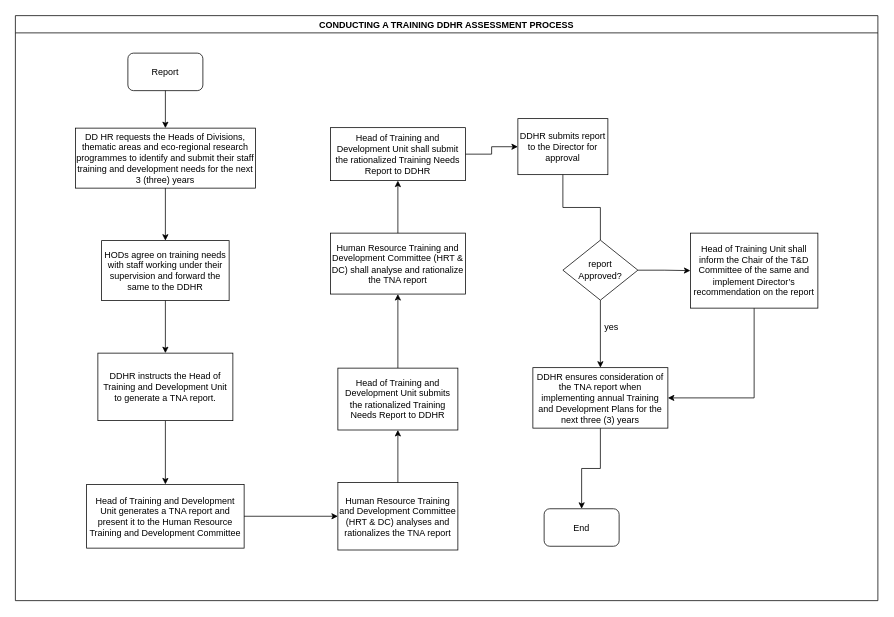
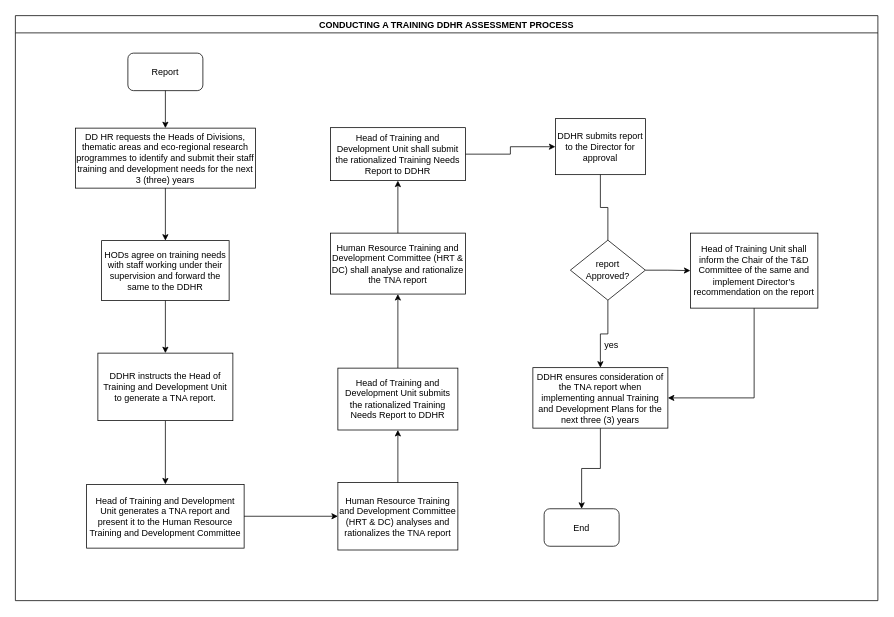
(563, 146) -> (600, 146)
(600, 270) -> (608, 270)
(612, 327) -> (612, 345)
